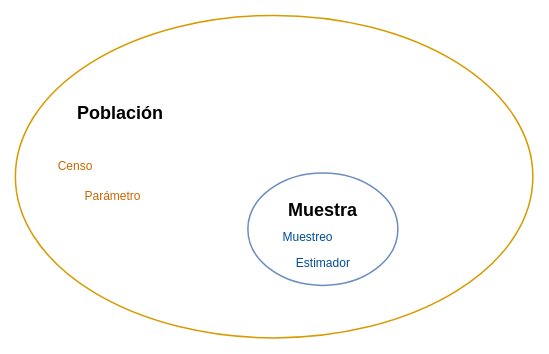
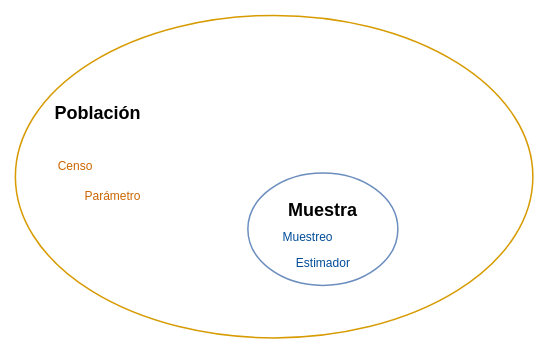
(120, 113) -> (98, 113)
